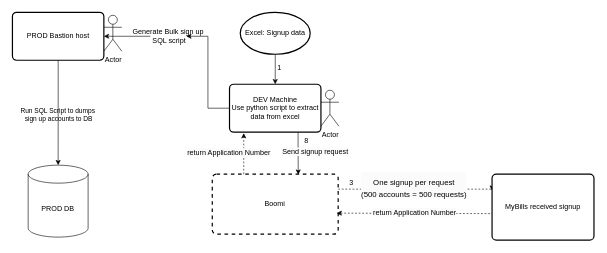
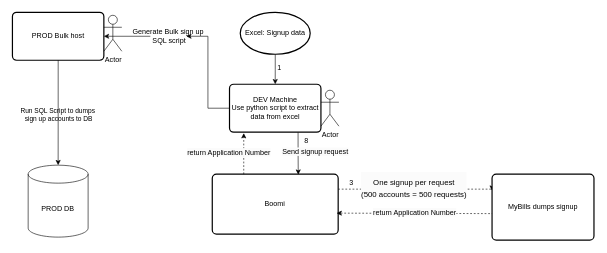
(58, 36) -> (58, 36)
(275, 204) -> (275, 204)
(543, 207) -> (543, 207)
